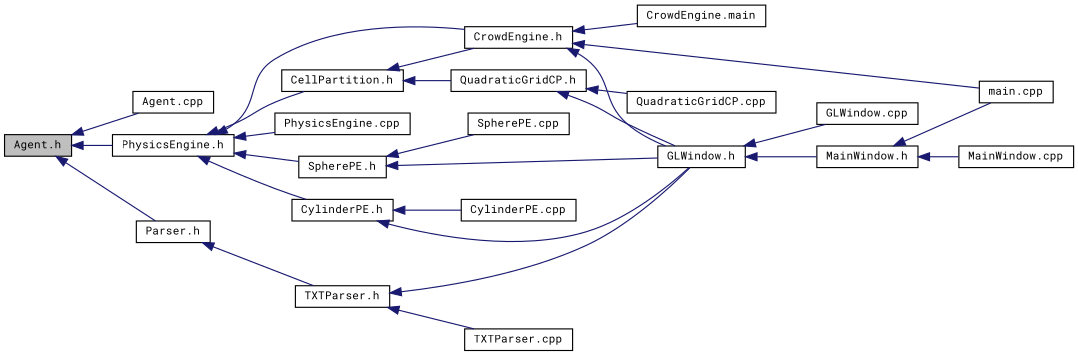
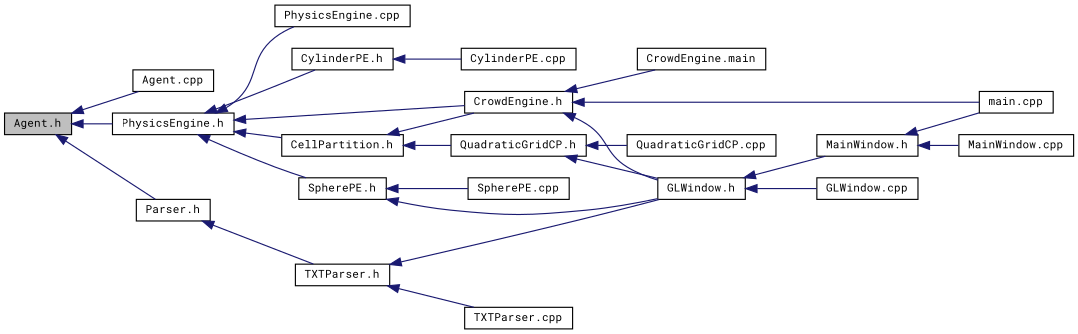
(548, 239) -> none
